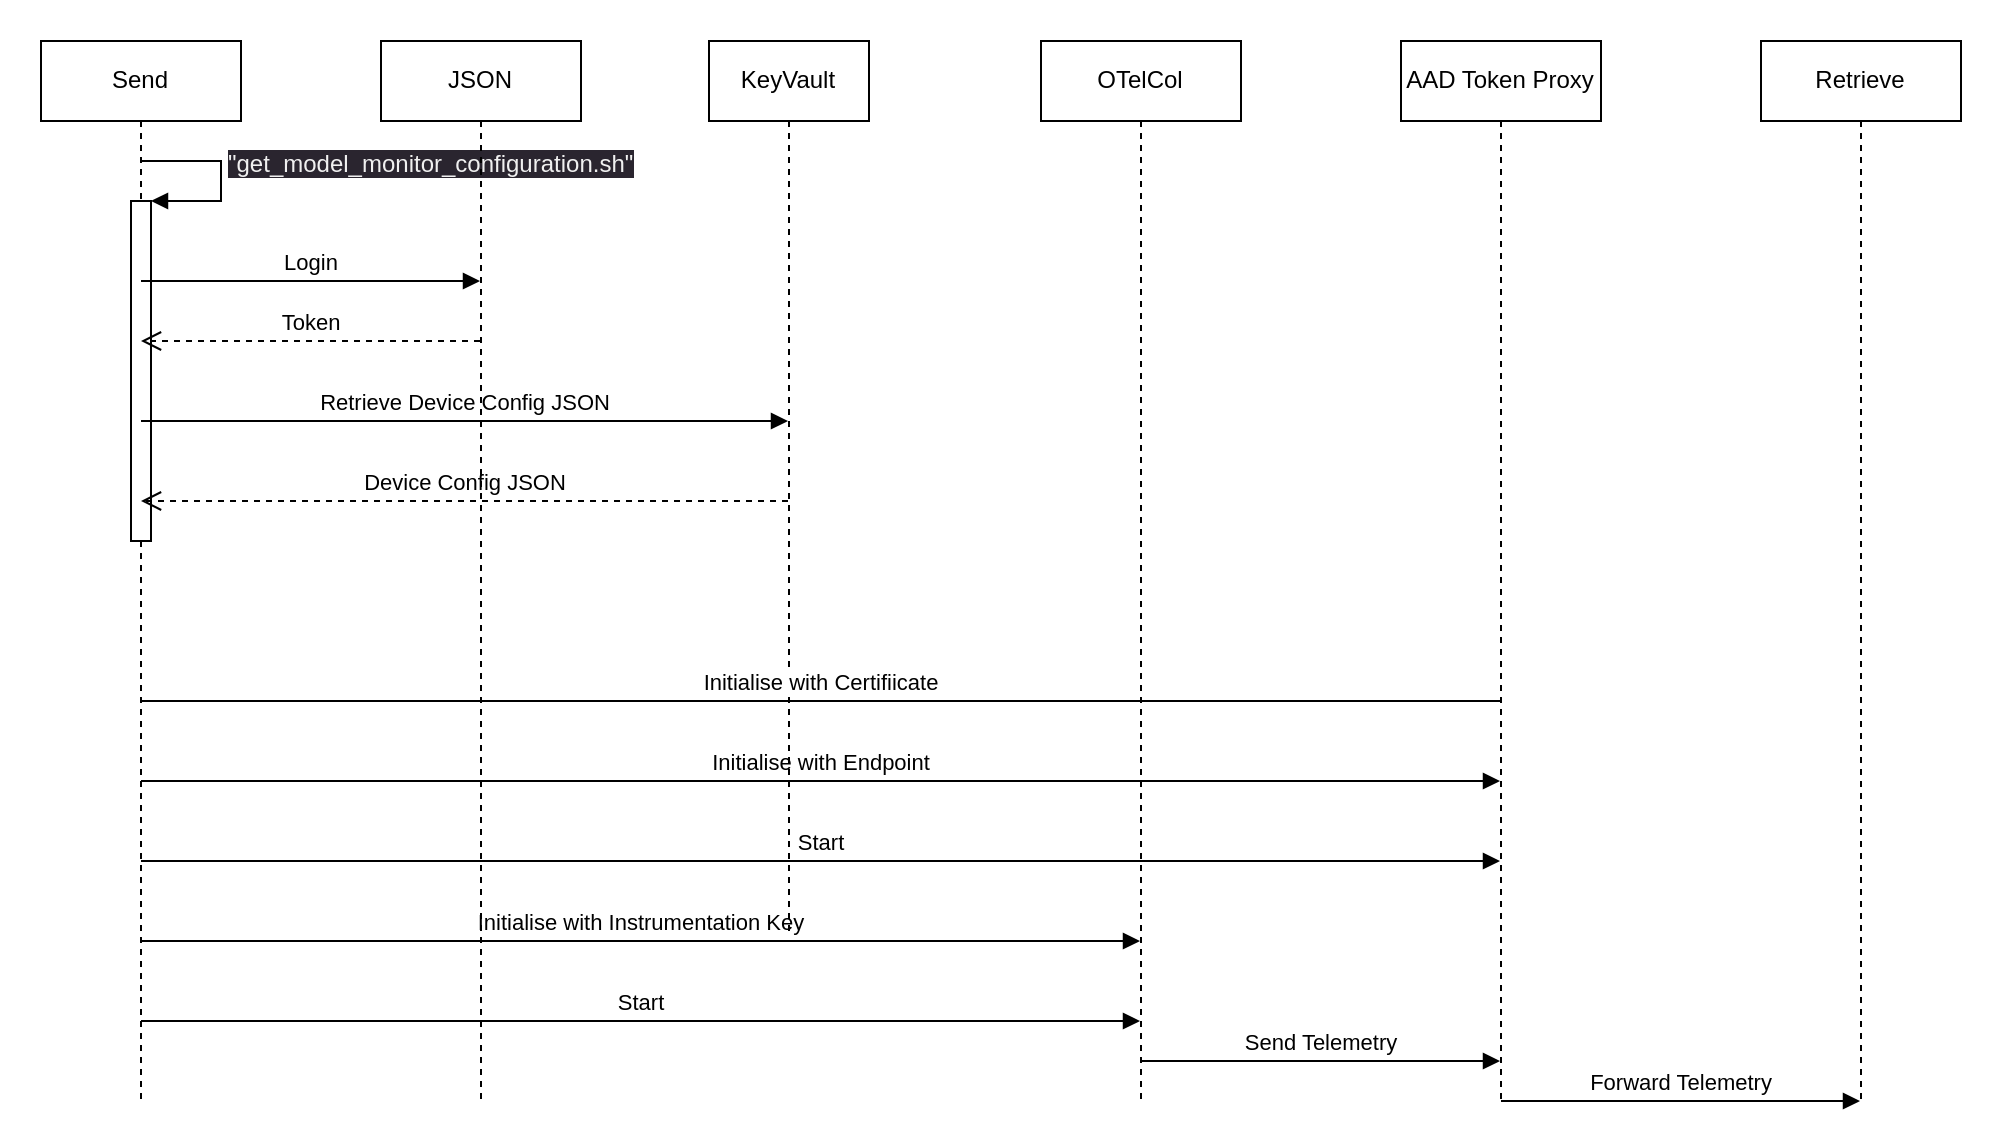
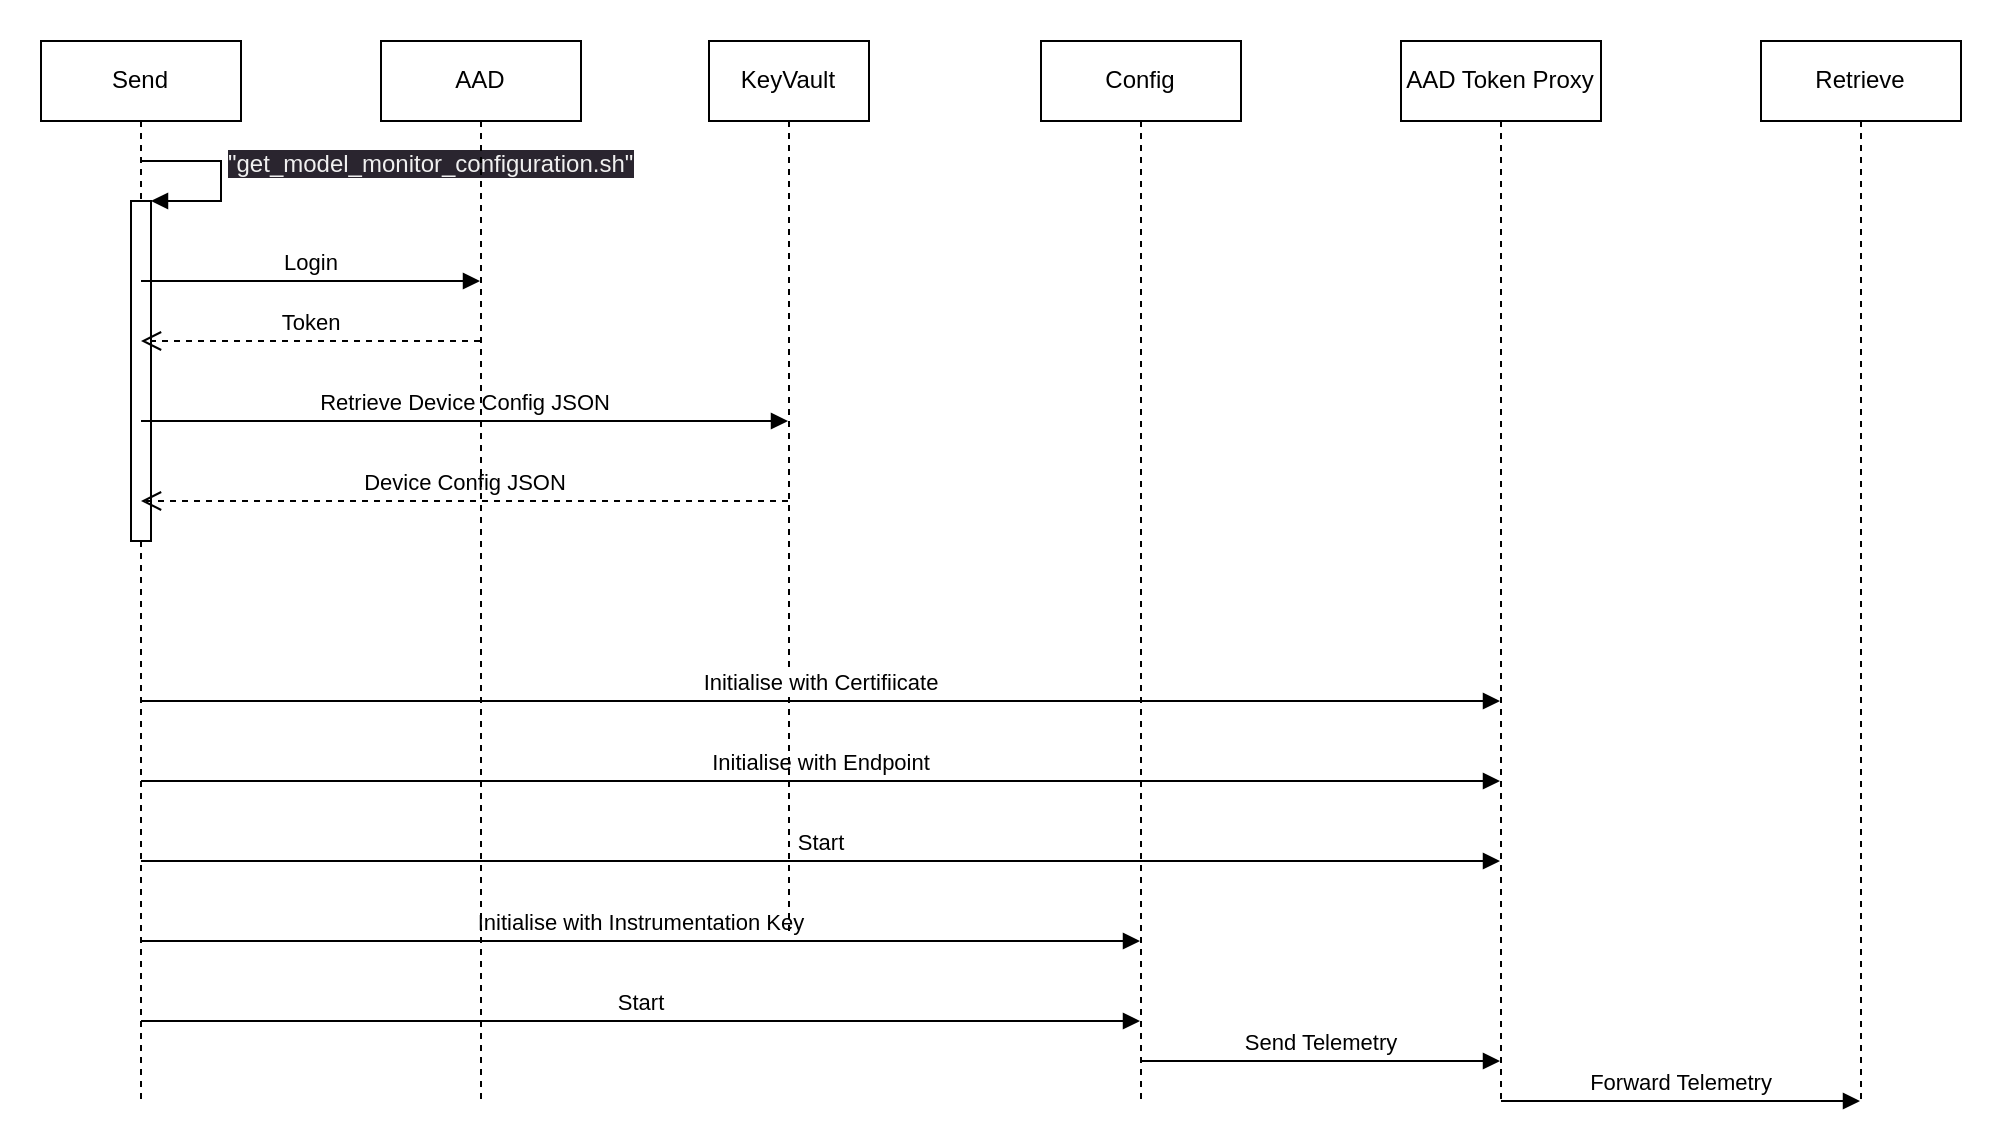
(481, 81) -> (481, 81)
(1141, 81) -> (1141, 81)
(1489, 701) -> (1482, 701)
